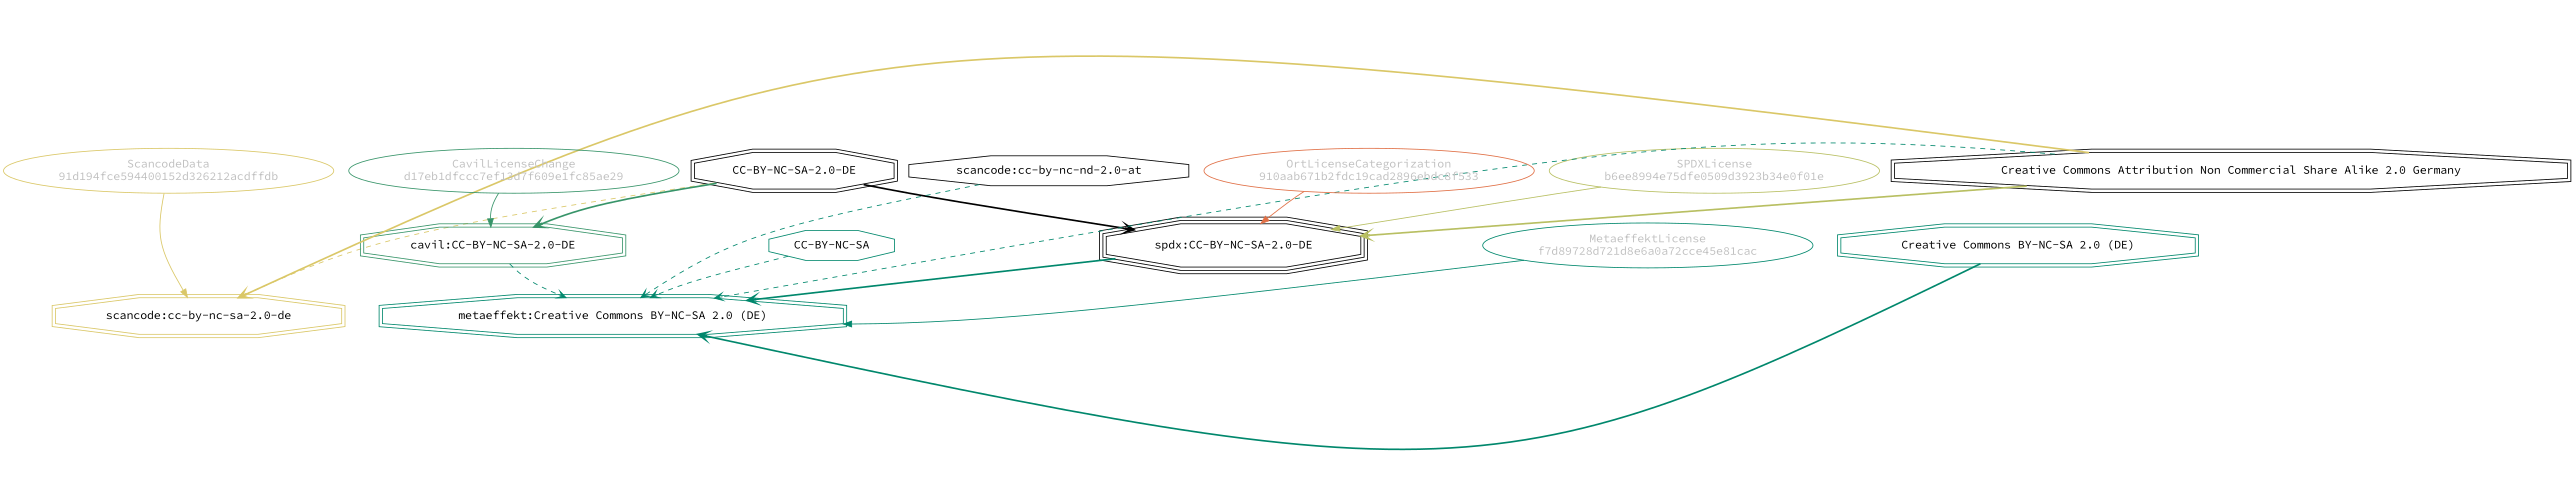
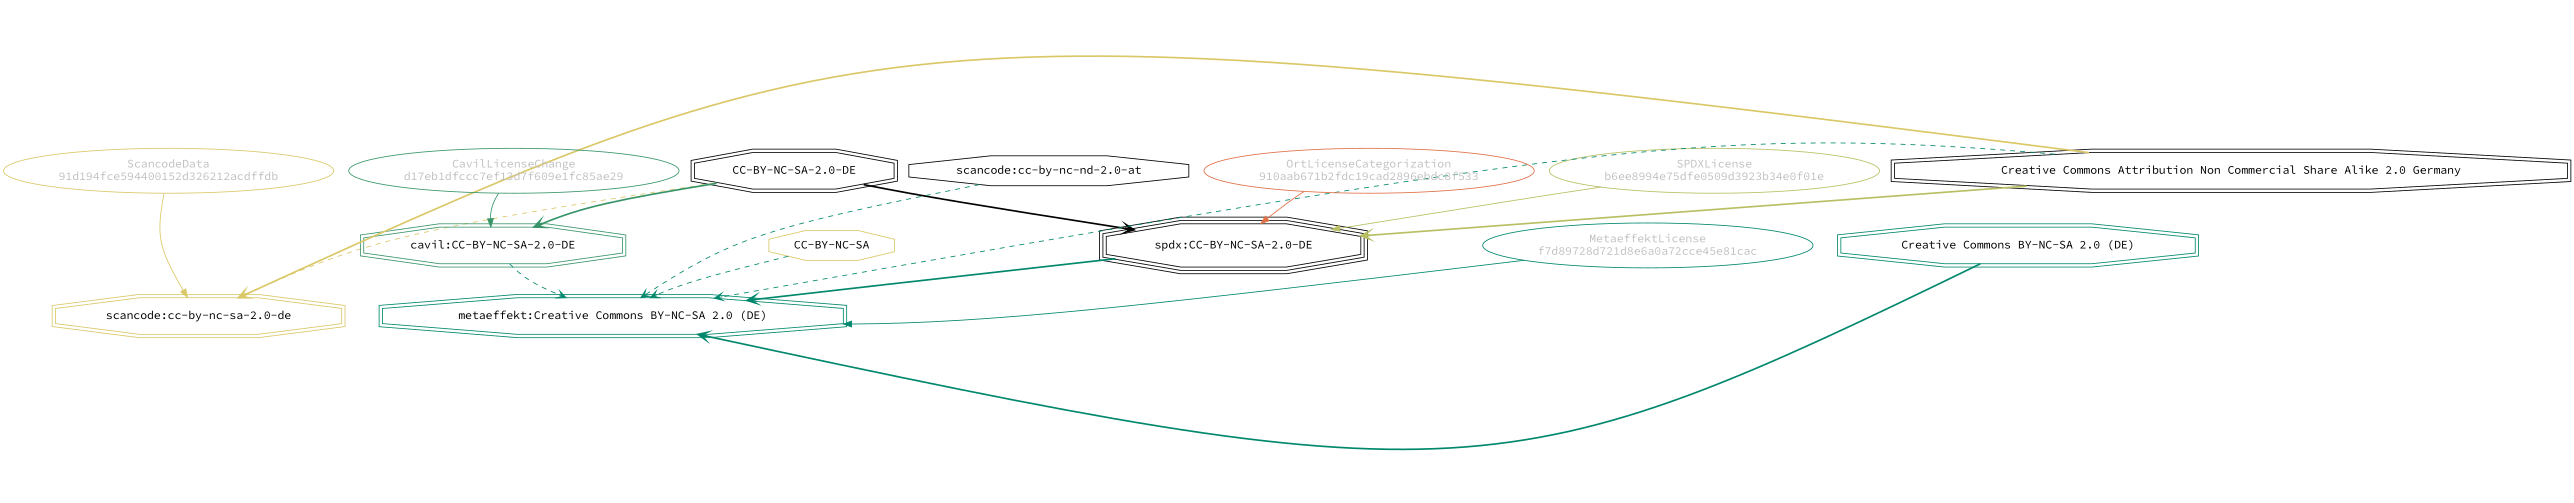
(832, 245) -> (832, 245)
